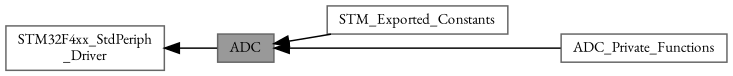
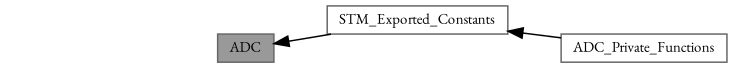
(85, 48) -> none
(425, 48) -> (542, 35)
